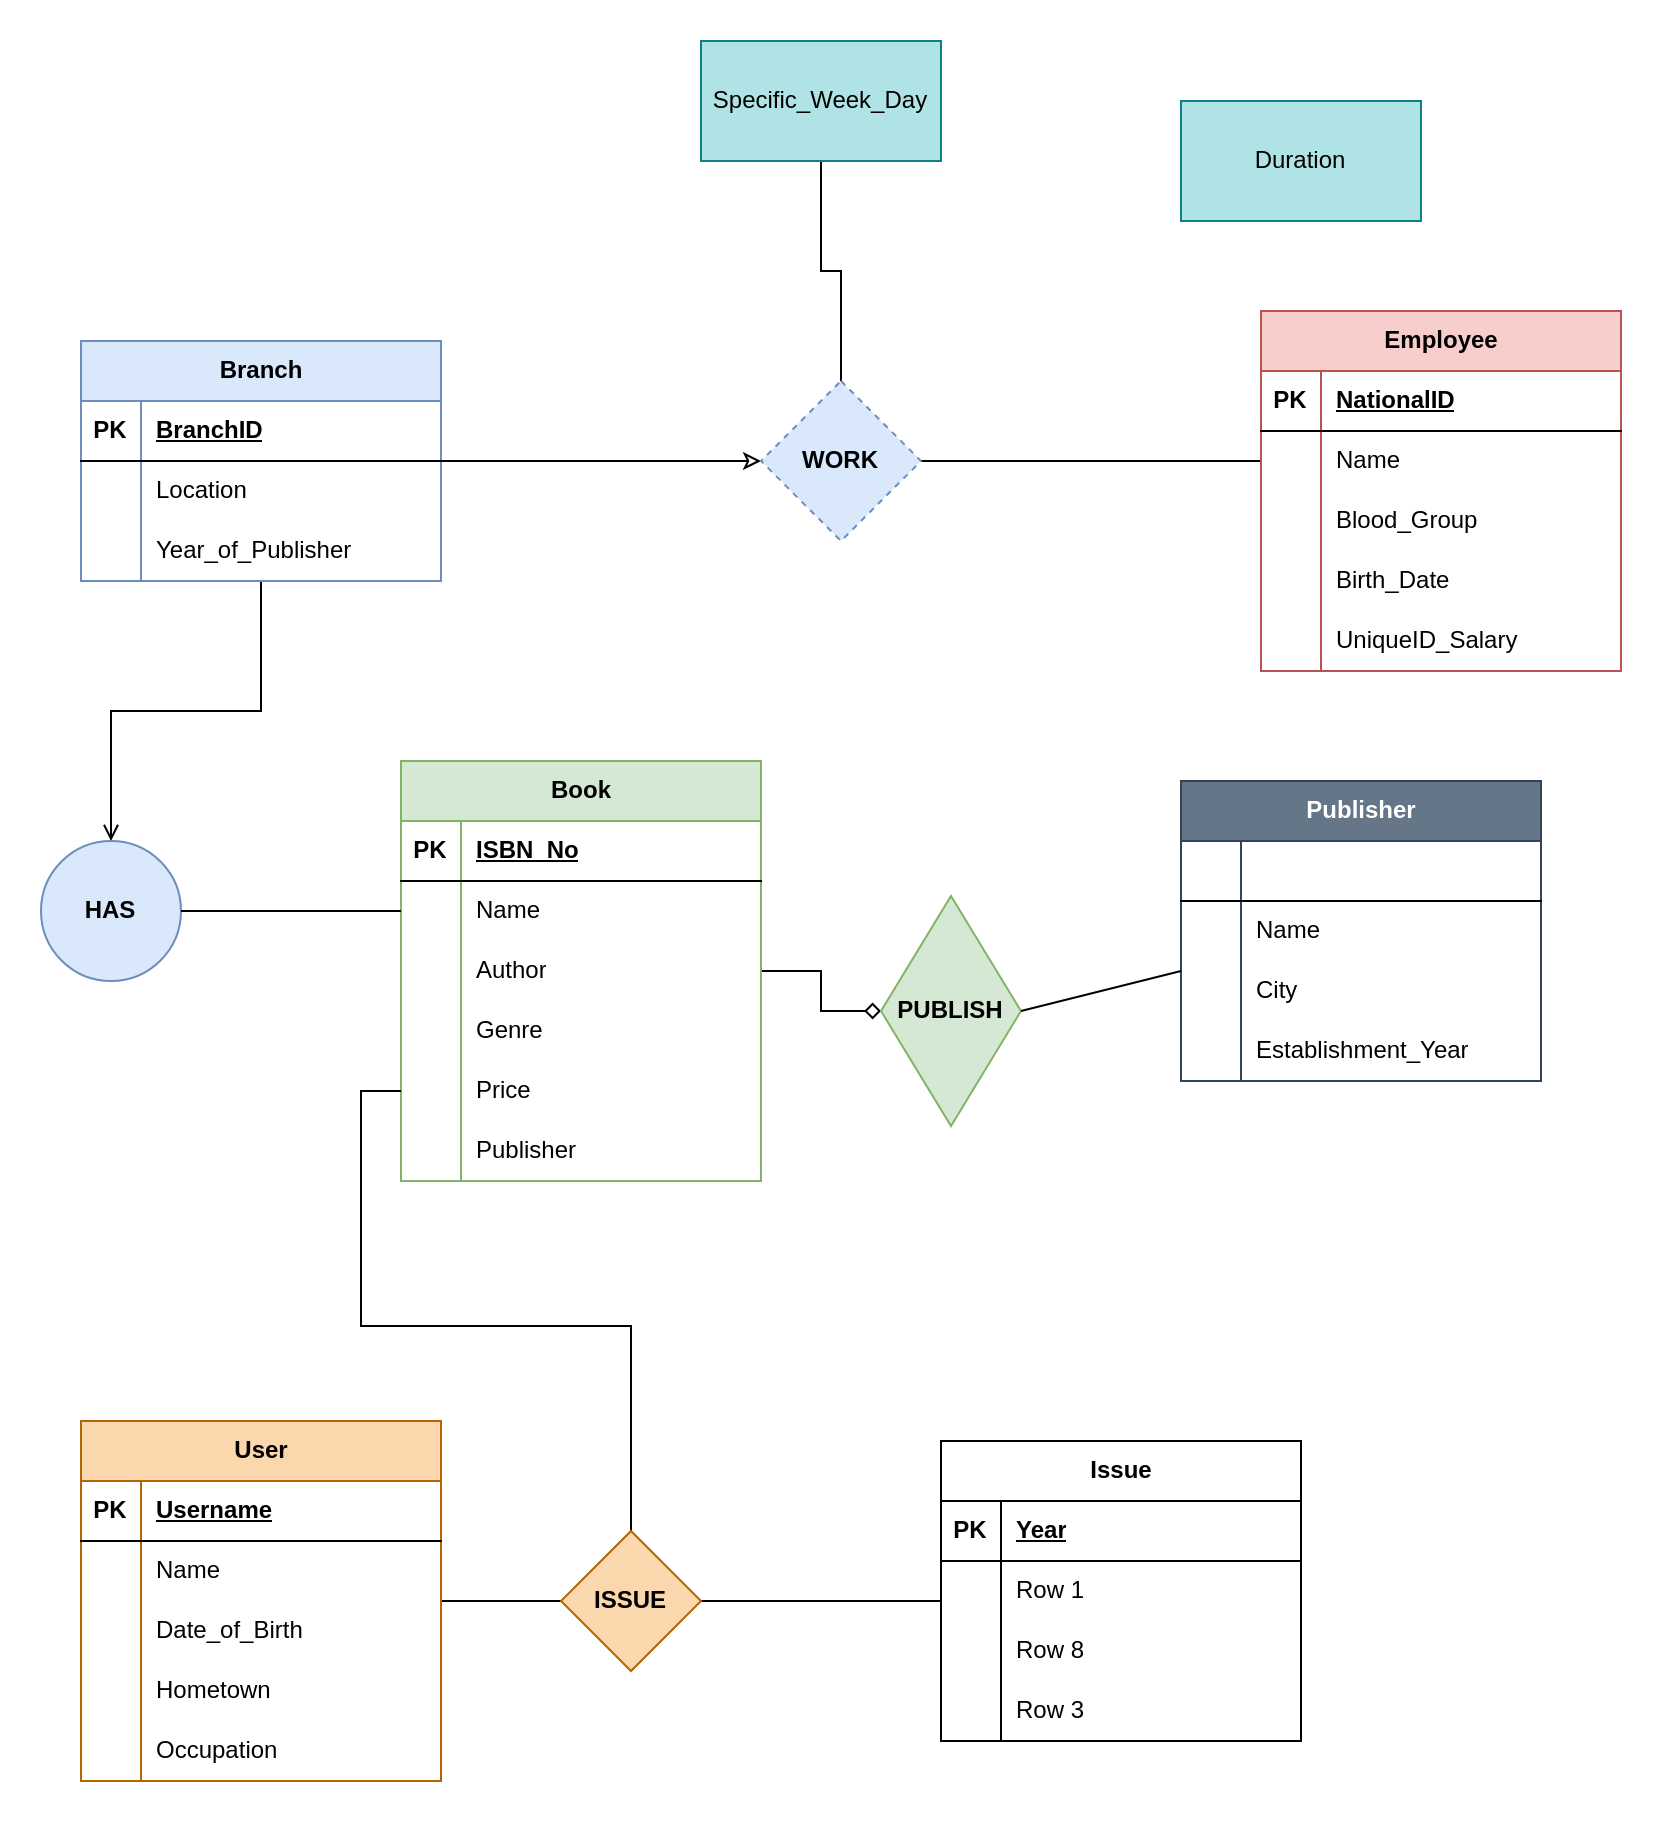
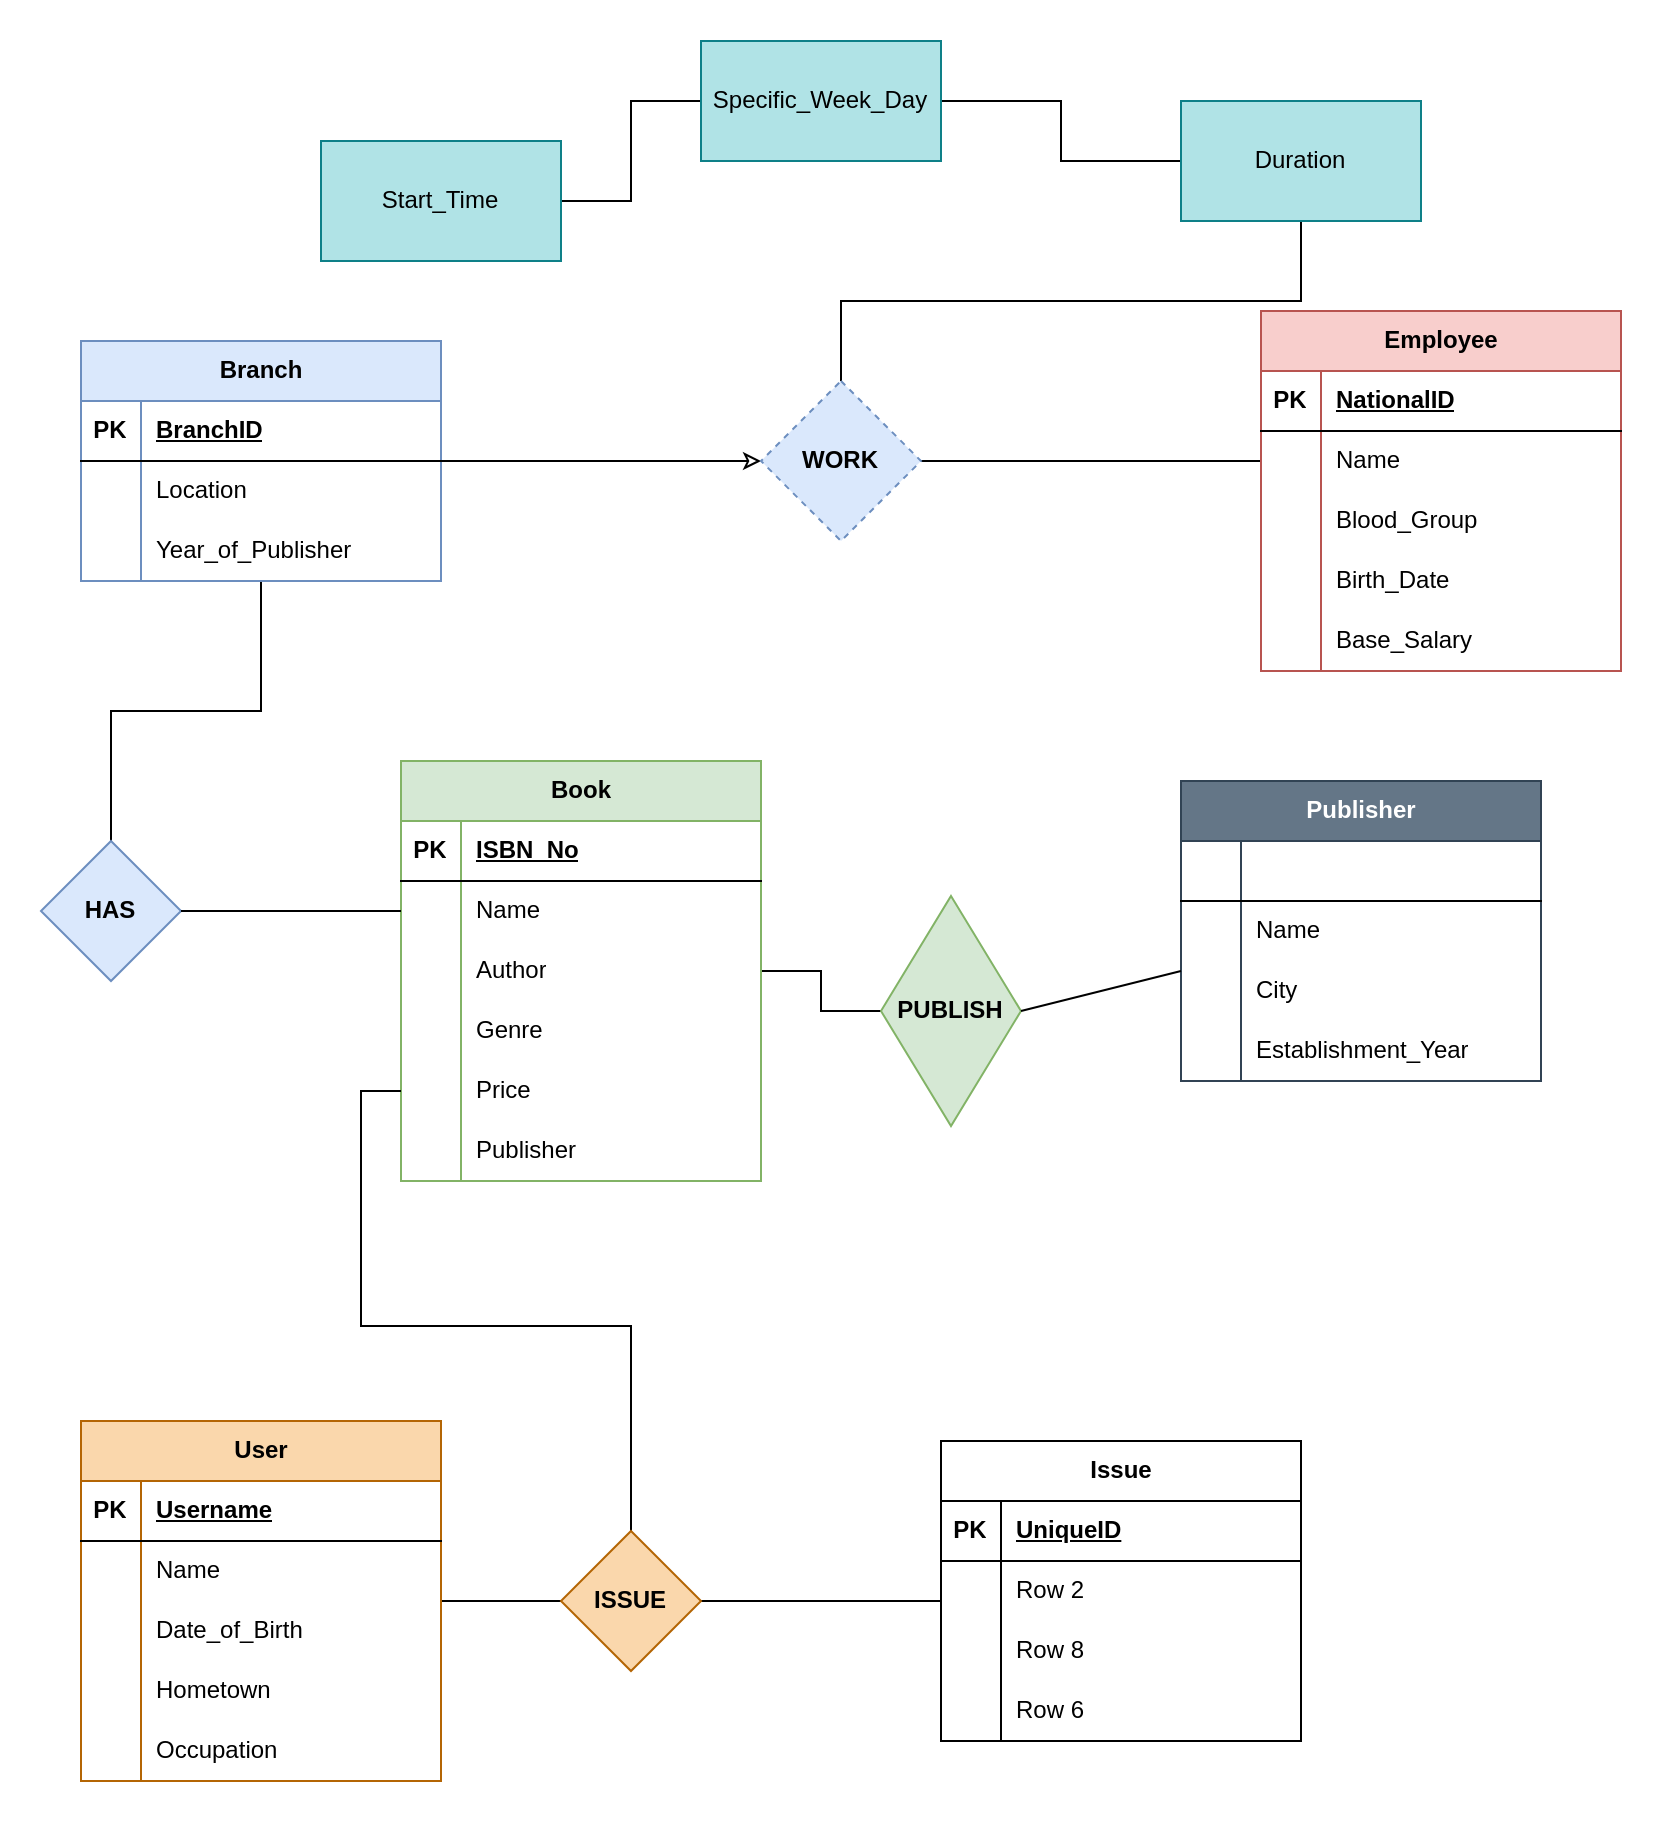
none -> (1061, 131)
none -> (631, 151)
none -> (441, 201)
(821, 242) -> (1110, 301)
(1432, 641) -> (1408, 641)
(111, 833) -> (111, 835)
(111, 911) -> (111, 911)
(865, 1011) -> (872, 1011)
(1044, 1531) -> (1068, 1531)
(1047, 1591) -> (1047, 1591)
(1047, 1711) -> (1047, 1711)
